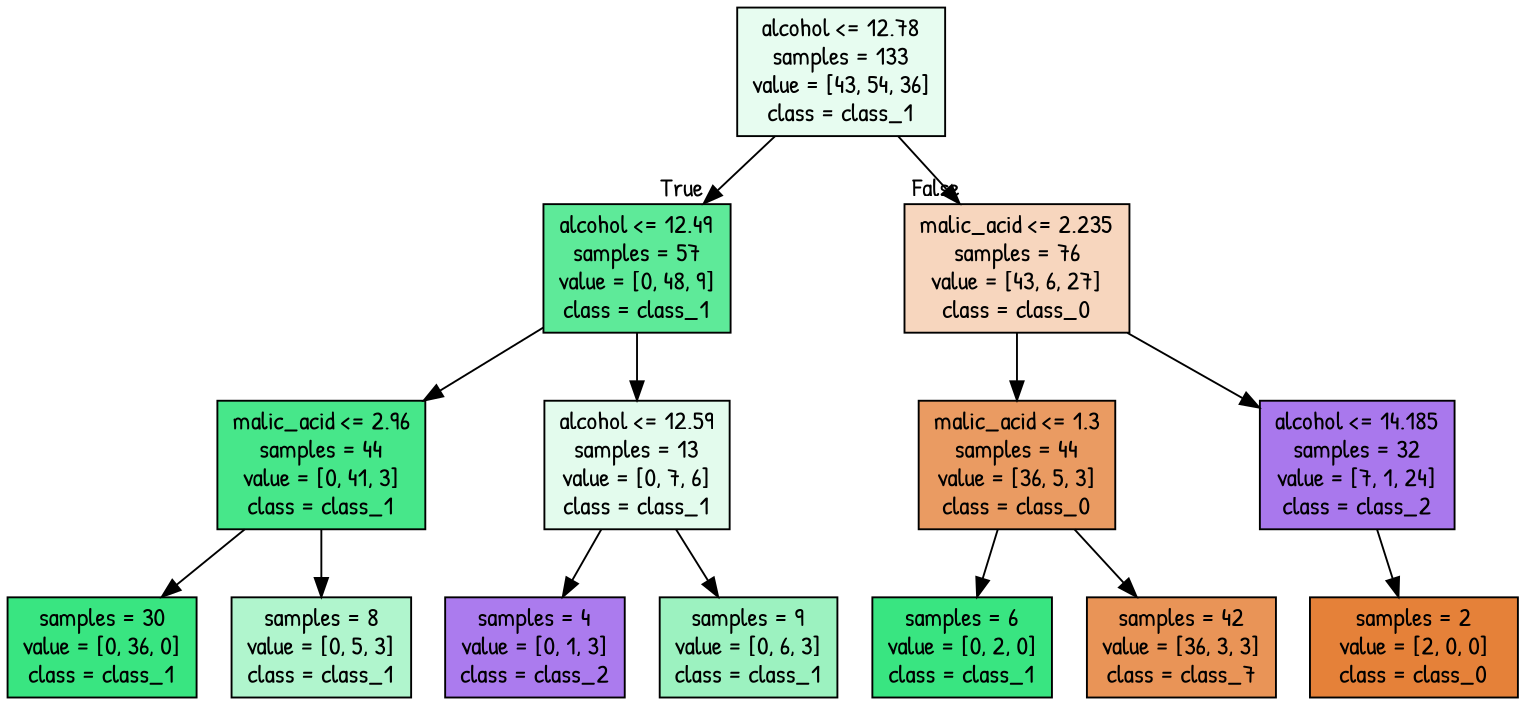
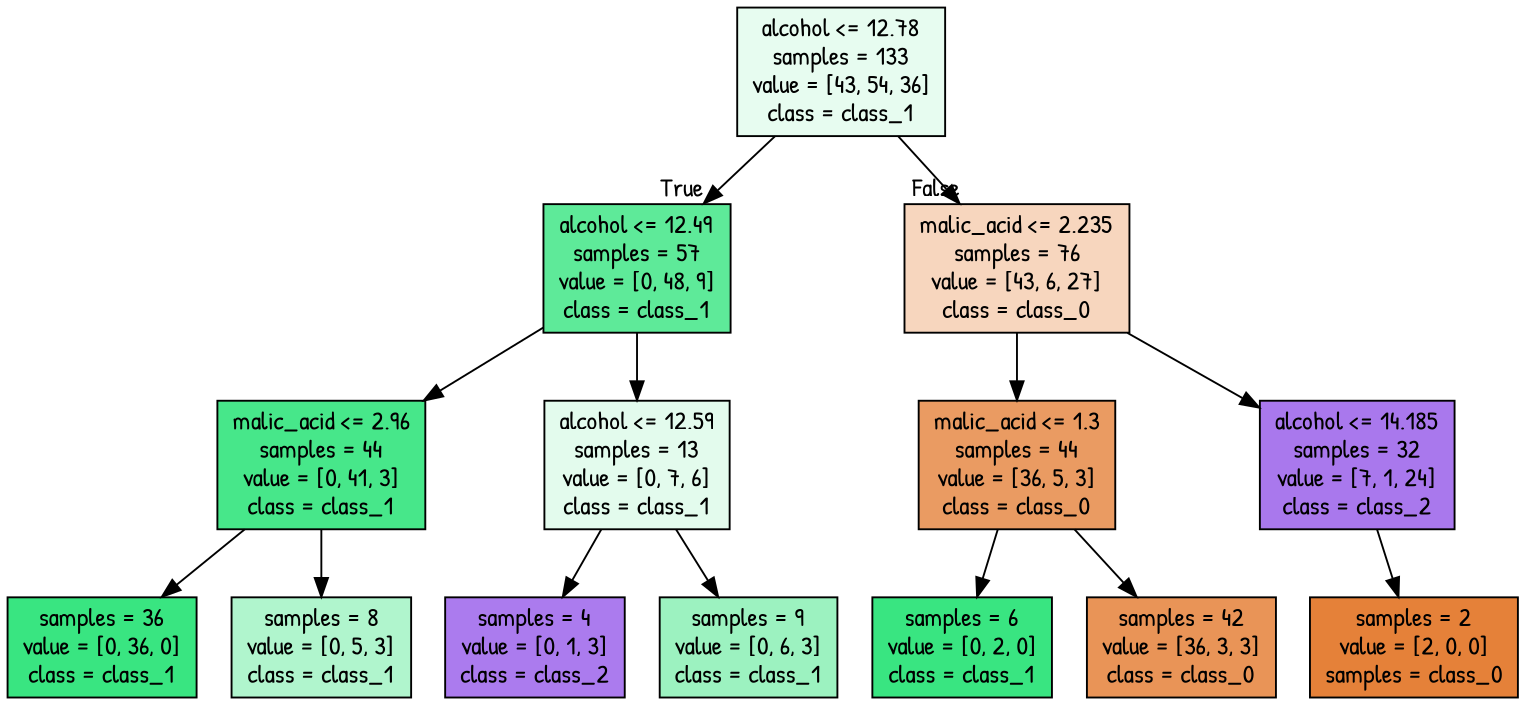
(102, 647) -> (102, 647)
(1181, 647) -> (1181, 647)
(1414, 647) -> (1414, 647)
